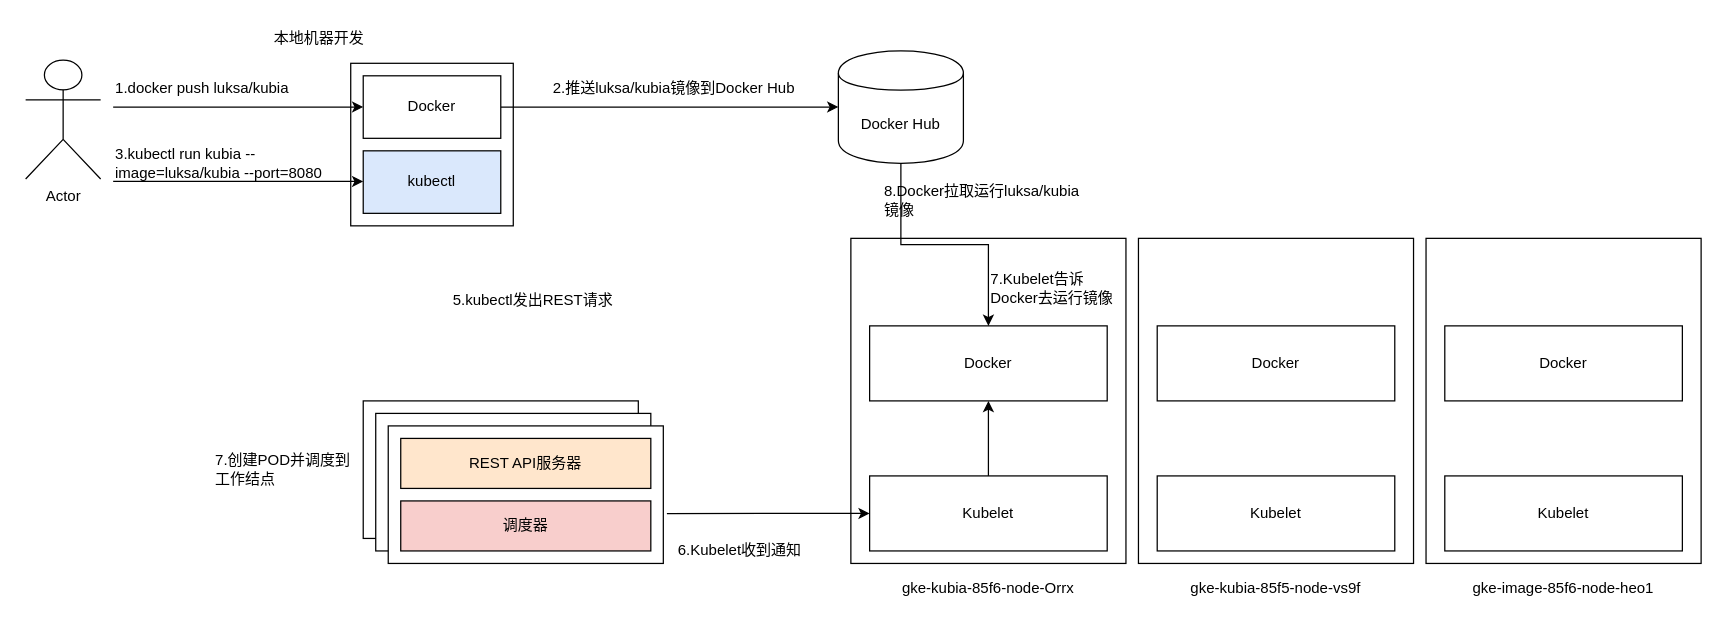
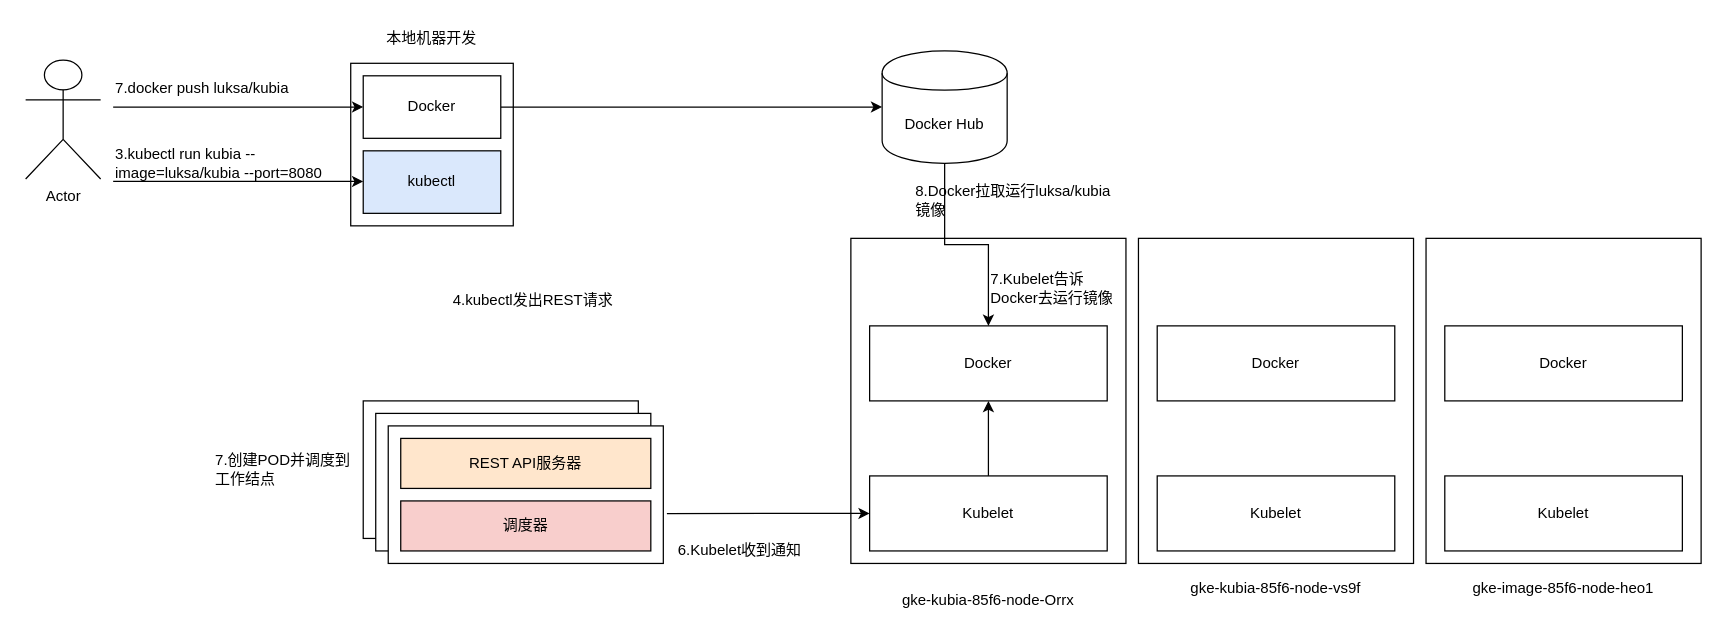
(319, 38) -> (432, 38)
(211, 88) -> (211, 88)
(676, 88) -> none
(901, 107) -> (944, 107)
(982, 201) -> (1013, 201)
(534, 301) -> (534, 301)
(988, 588) -> (988, 601)
(1276, 588) -> (1276, 588)
